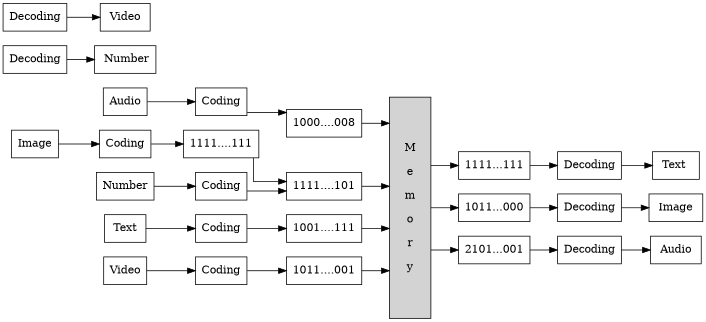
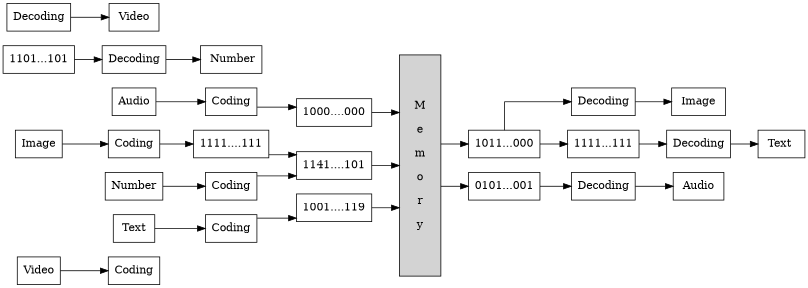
none -> (39, 60)
(324, 123) -> (334, 113)
(441, 166) -> (550, 144)
(324, 186) -> (334, 166)
(324, 228) -> (334, 208)
(494, 250) -> (504, 186)
(324, 271) -> none
